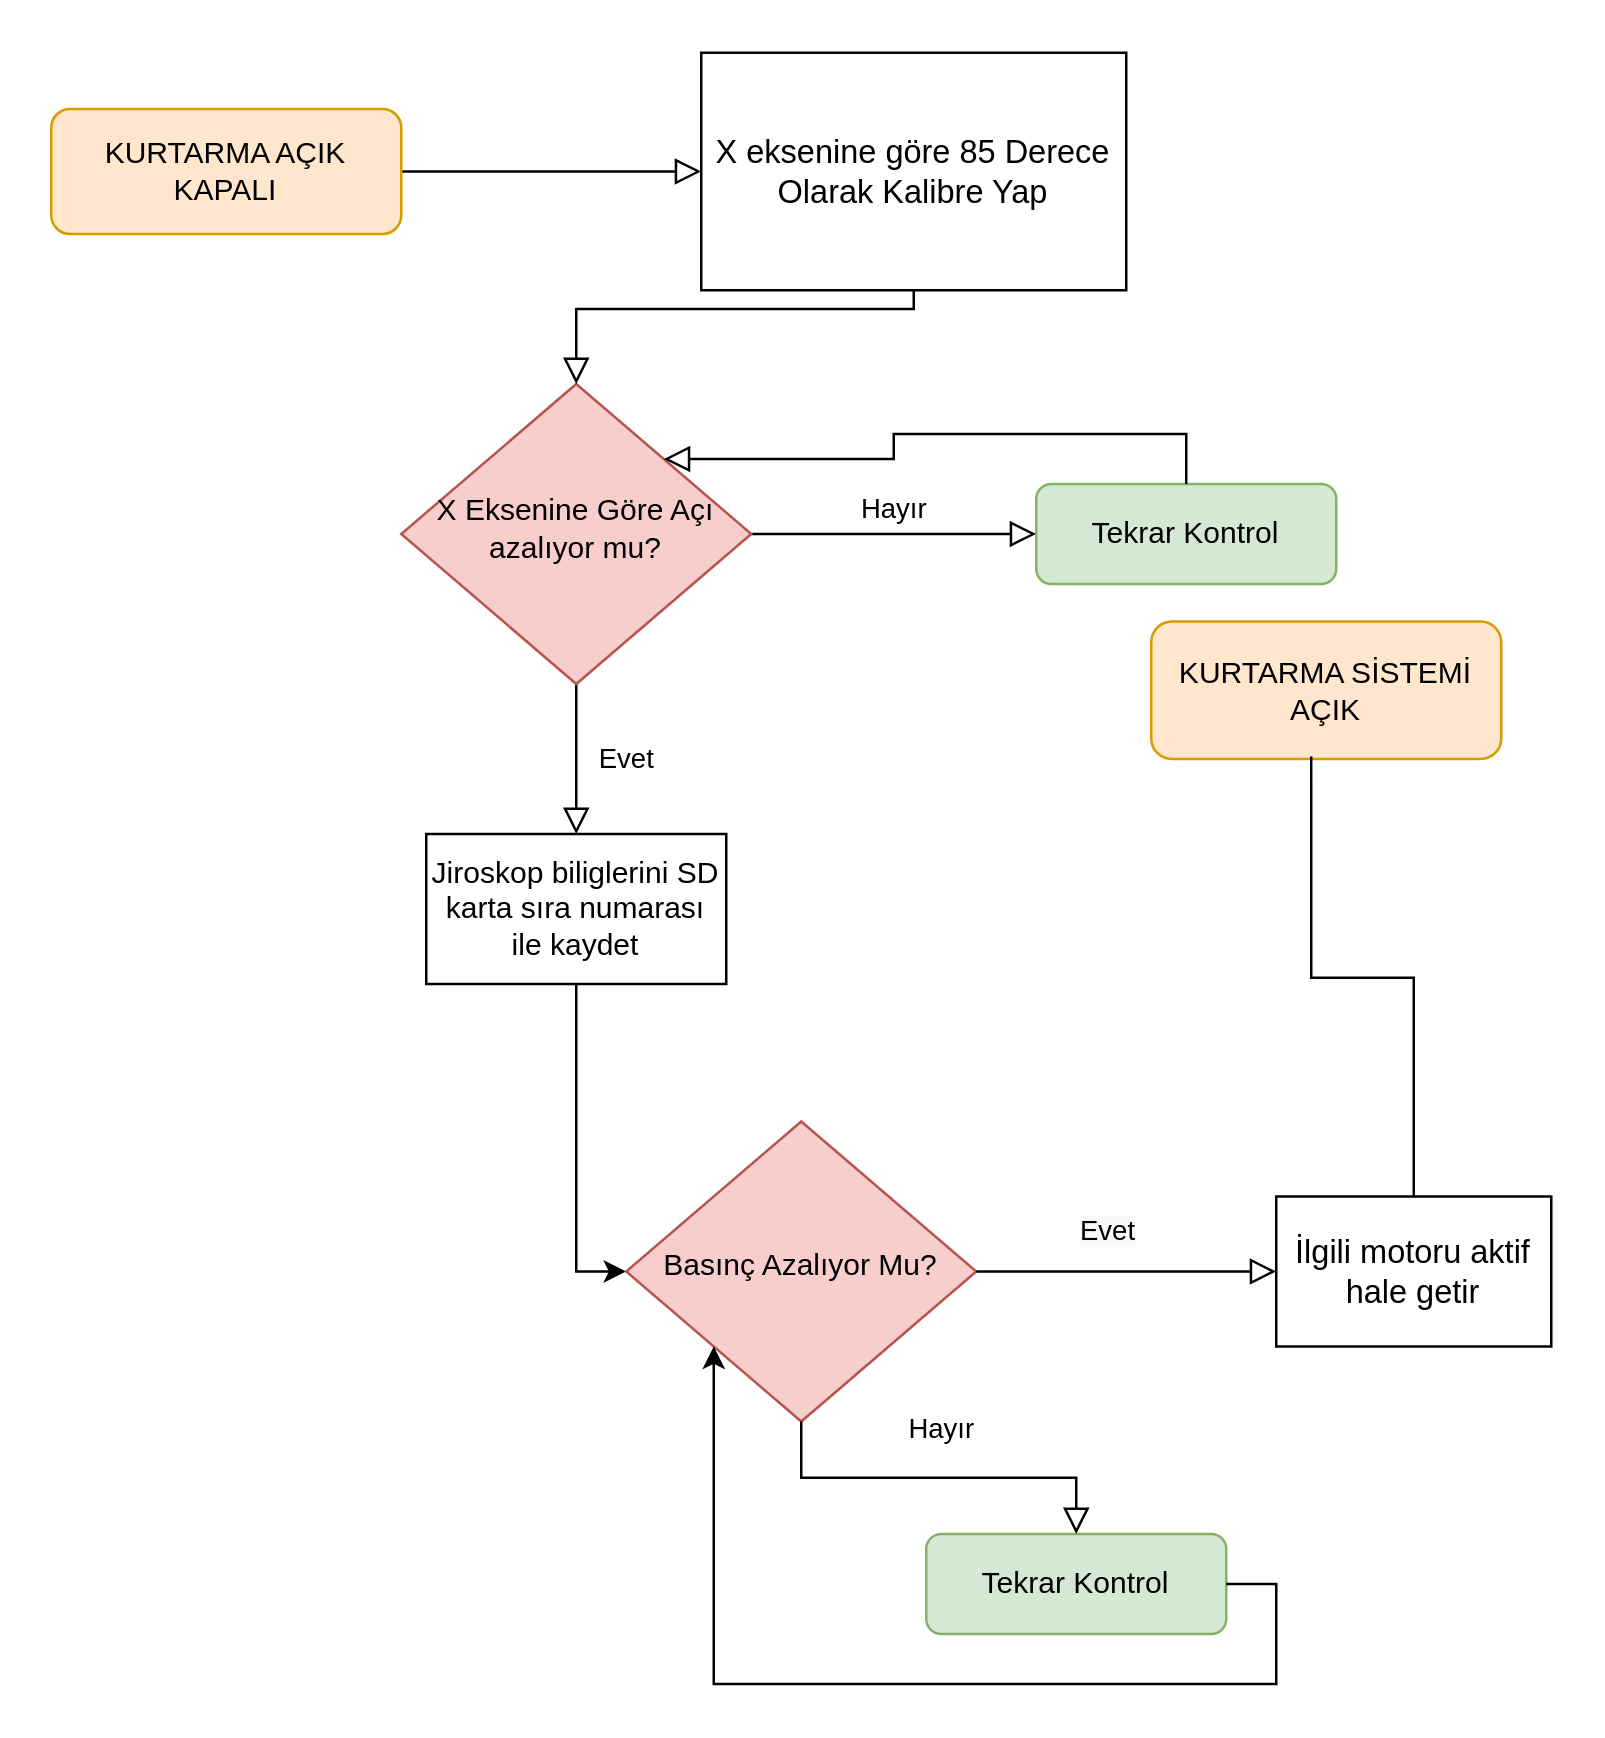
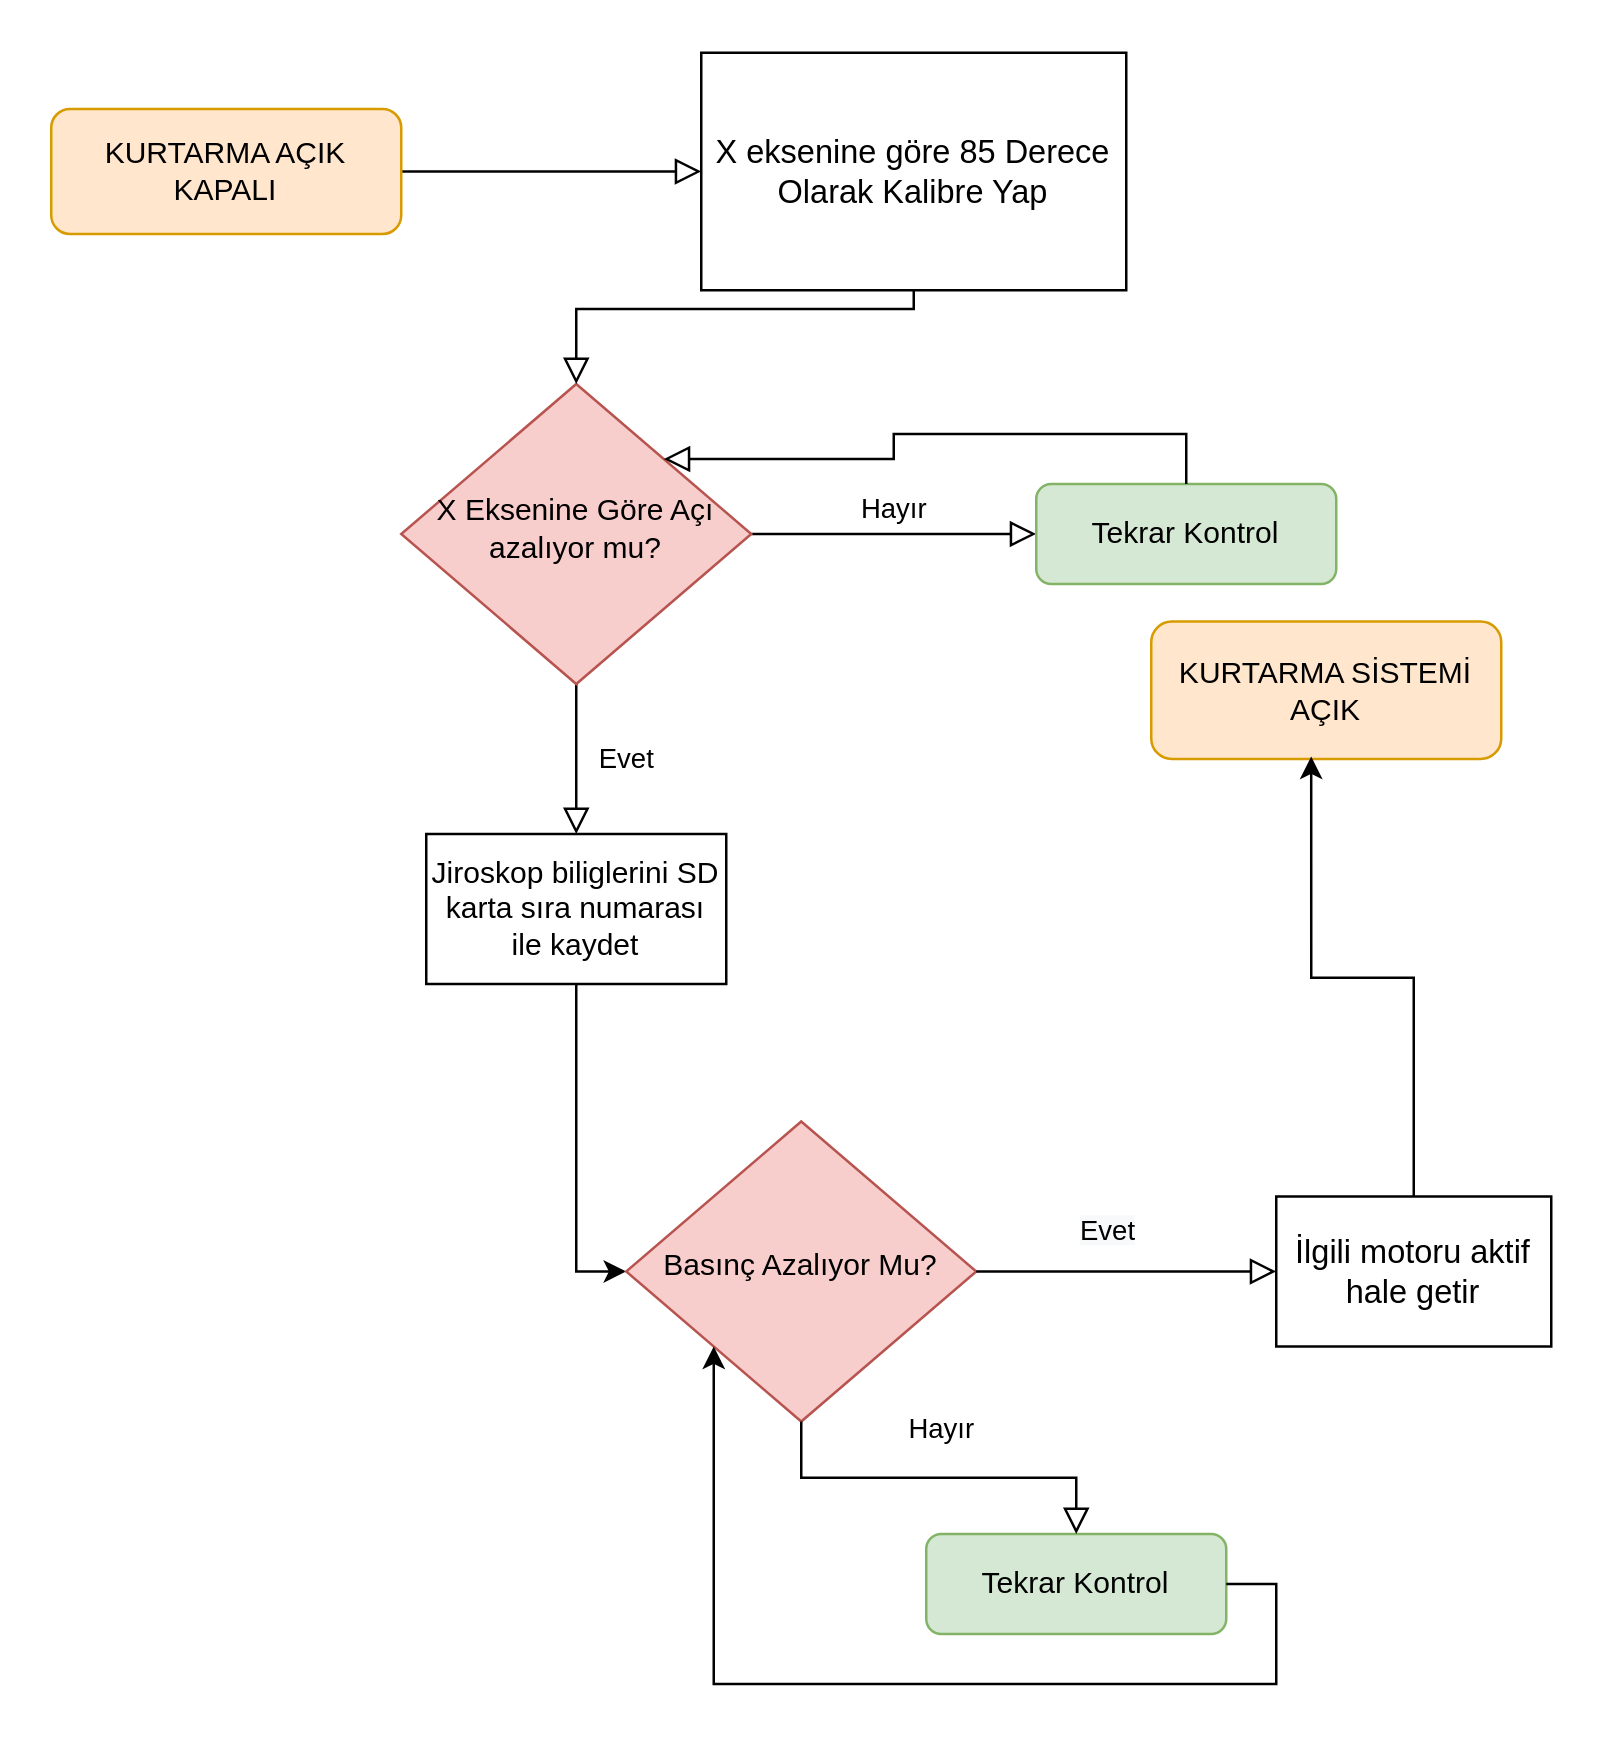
(1311, 766) -> (1311, 774)
